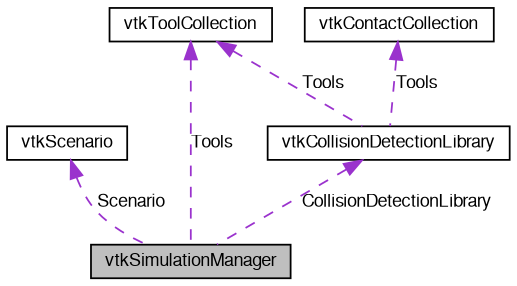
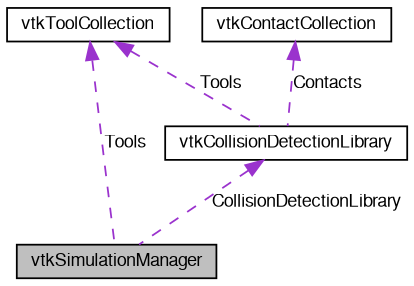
(418, 84) -> (329, 84)
(67, 143) -> none
